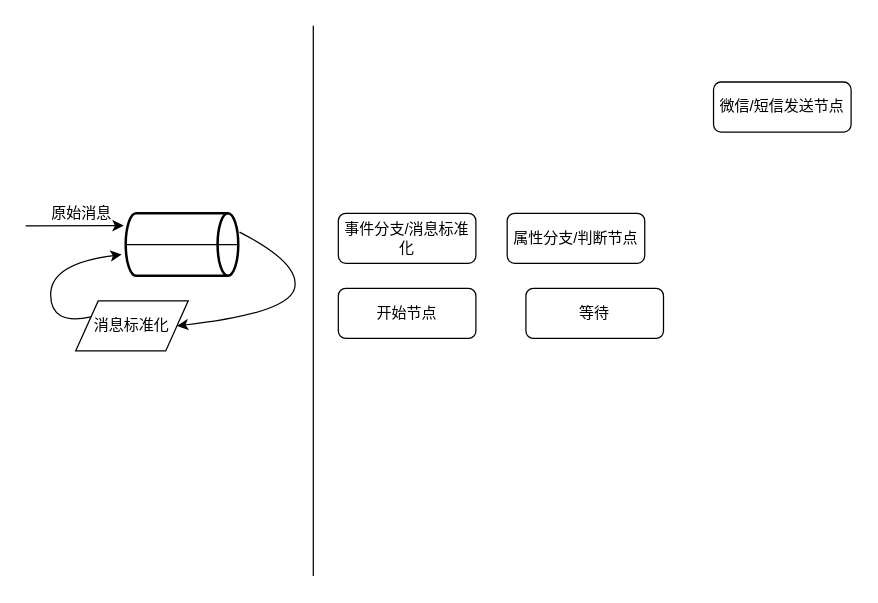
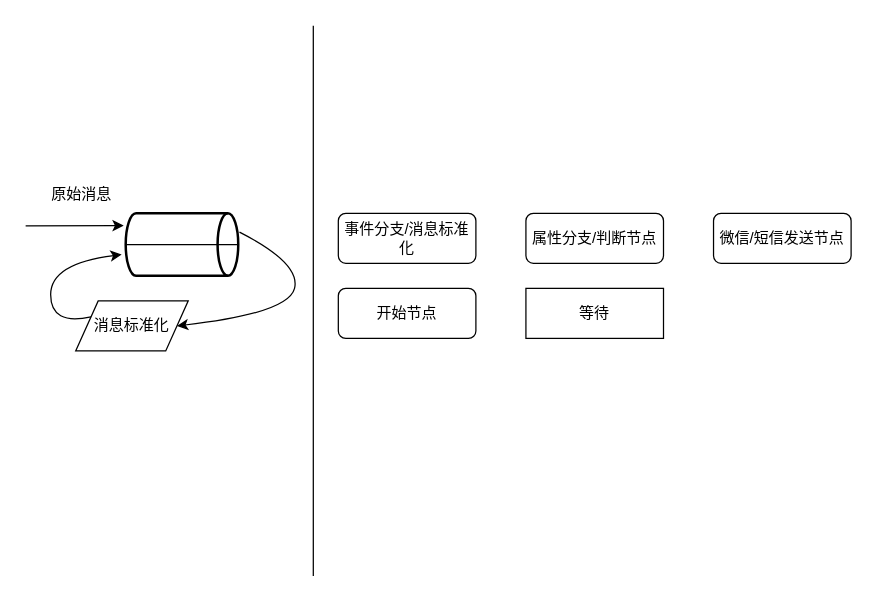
(782, 107) -> (782, 238)
(82, 213) -> (82, 194)
(576, 238) -> (594, 238)
(594, 313) -> (594, 313)
